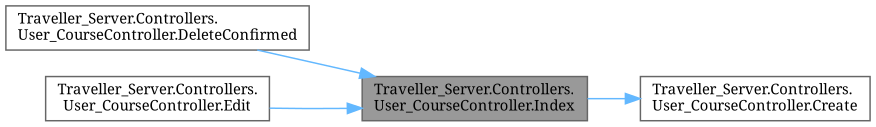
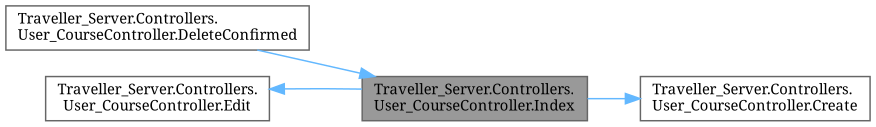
(308, 109) -> (323, 89)
